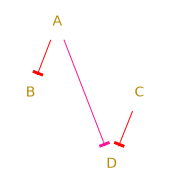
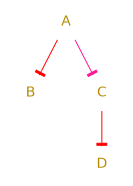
(84, 91) -> (83, 55)
